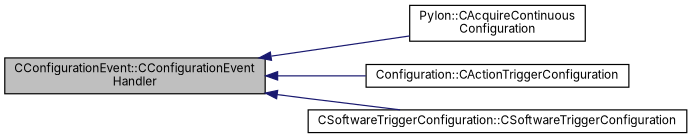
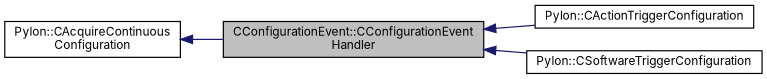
(341, 46) -> (208, 39)
(497, 76) -> (644, 17)
(497, 121) -> (644, 62)
